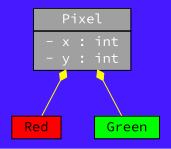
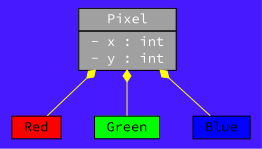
none -> (222, 127)
